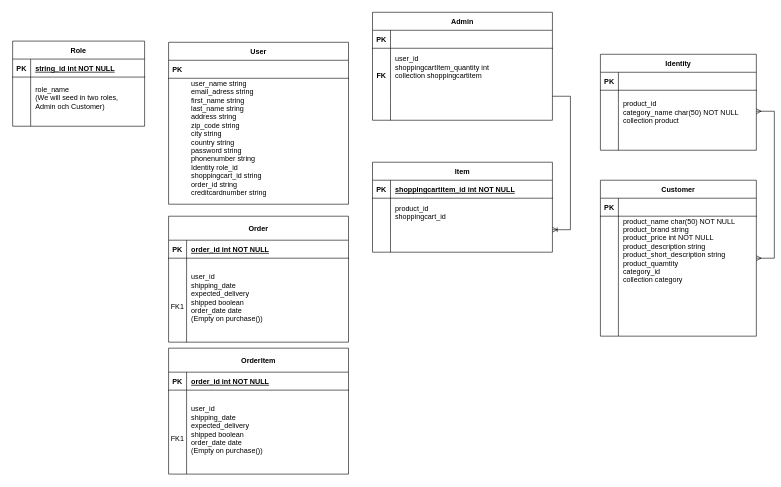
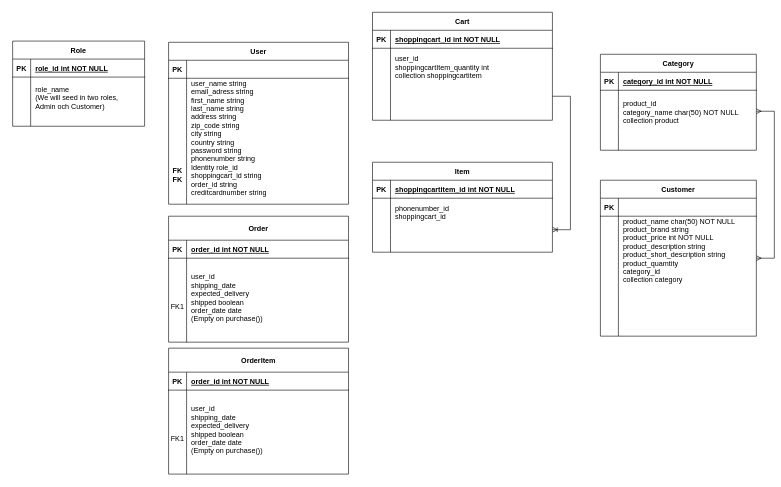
(462, 22) -> (462, 22)
none -> (471, 39)
(678, 64) -> (678, 64)
(74, 68) -> (70, 68)
(381, 75) -> none
none -> (687, 81)
none -> (177, 141)
(414, 208) -> (422, 208)
